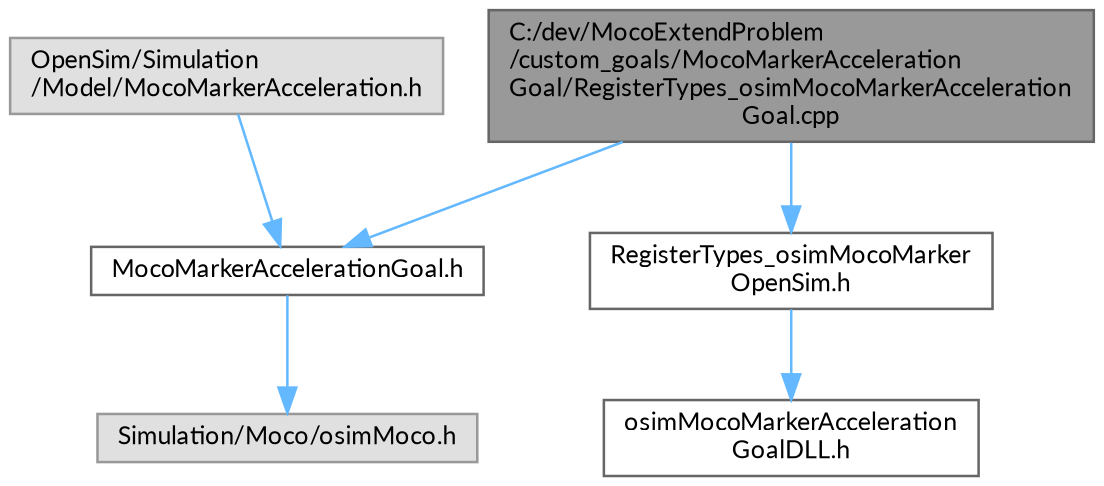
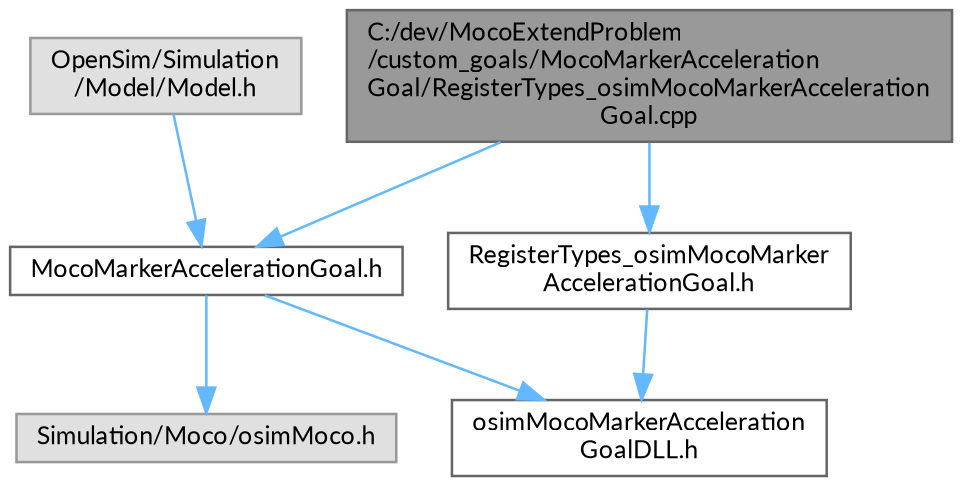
(227, 76) -> (166, 76)
(791, 271) -> (649, 271)
none -> (392, 343)
